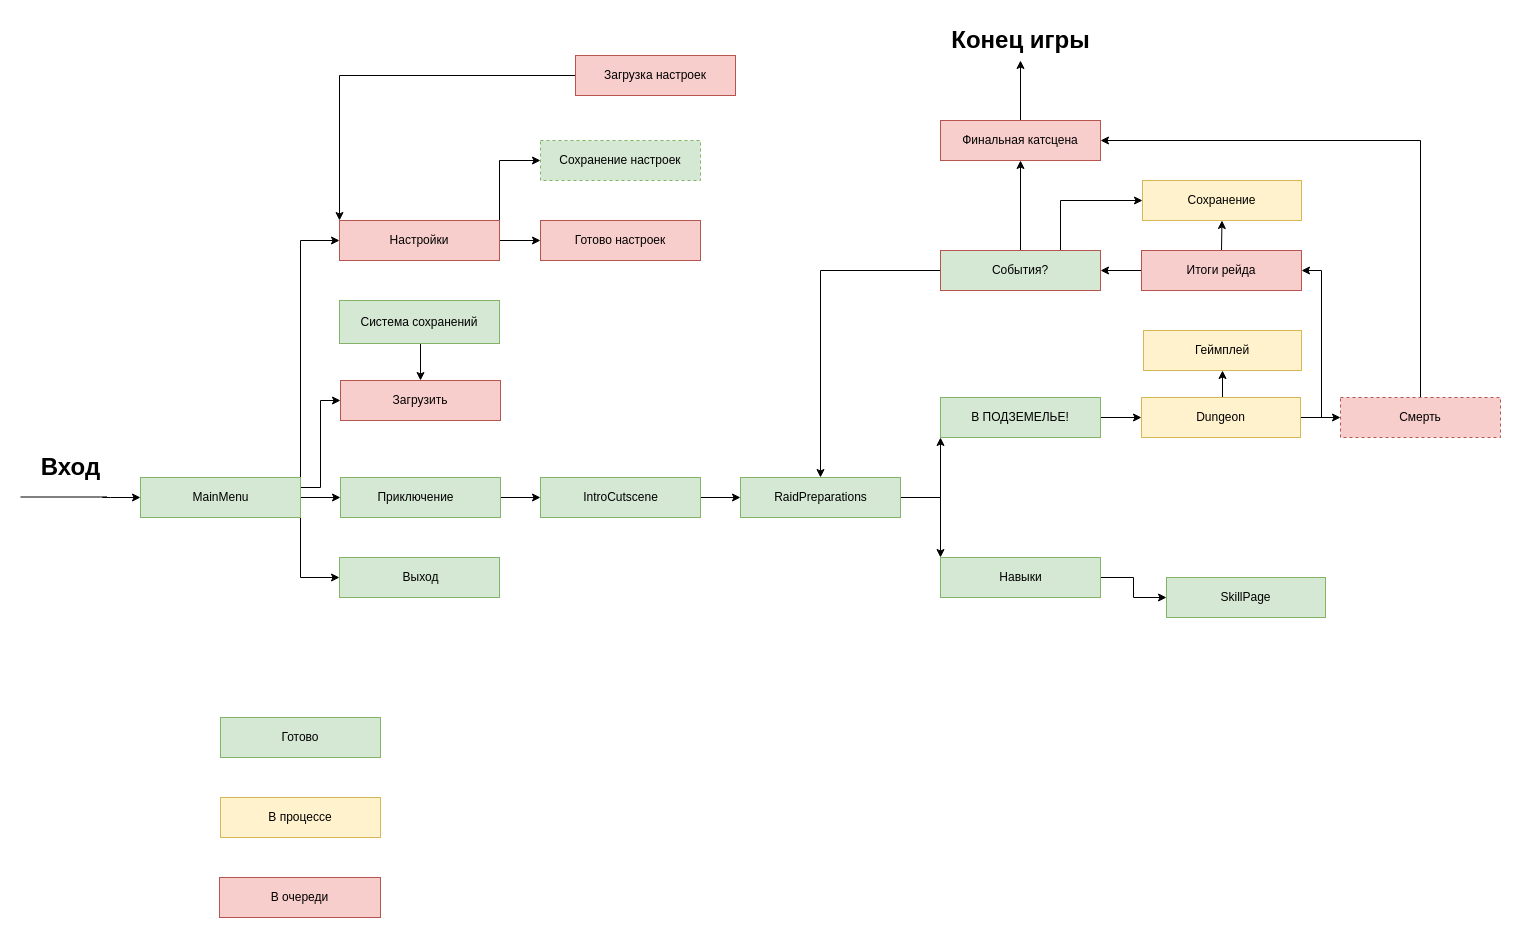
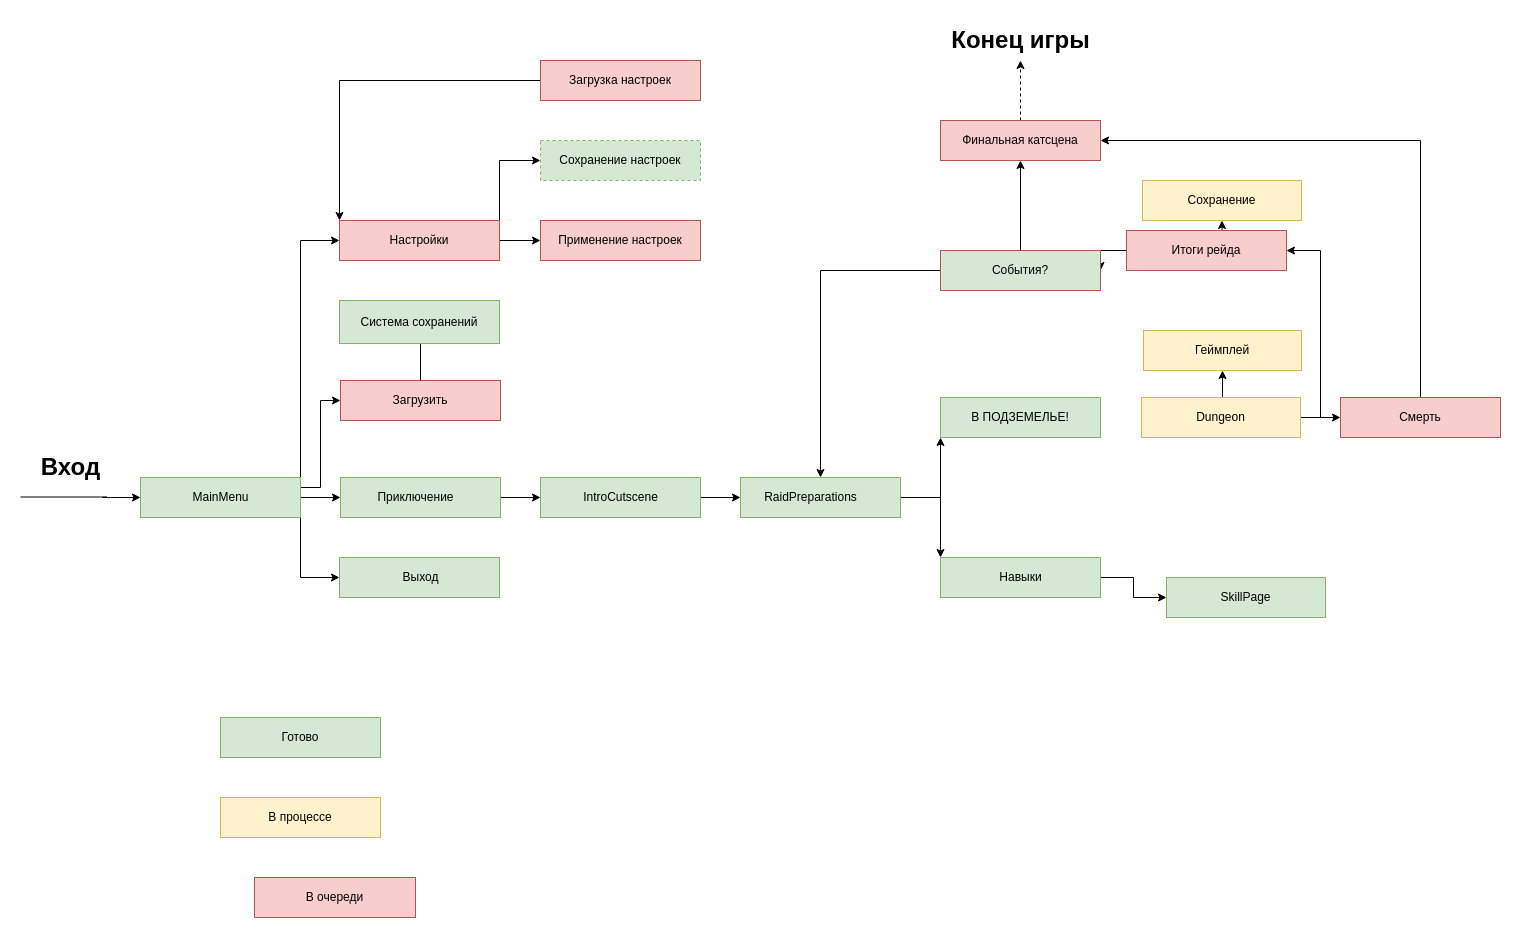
(656, 76) -> (621, 81)
(1021, 93) -> (1021, 93)
(1073, 201) -> none
(621, 241) -> (621, 241)
(1222, 271) -> (1207, 251)
(421, 372) -> (421, 375)
(1118, 418) -> none
(1421, 418) -> (1421, 418)
(821, 498) -> (811, 498)
(300, 898) -> (335, 898)
